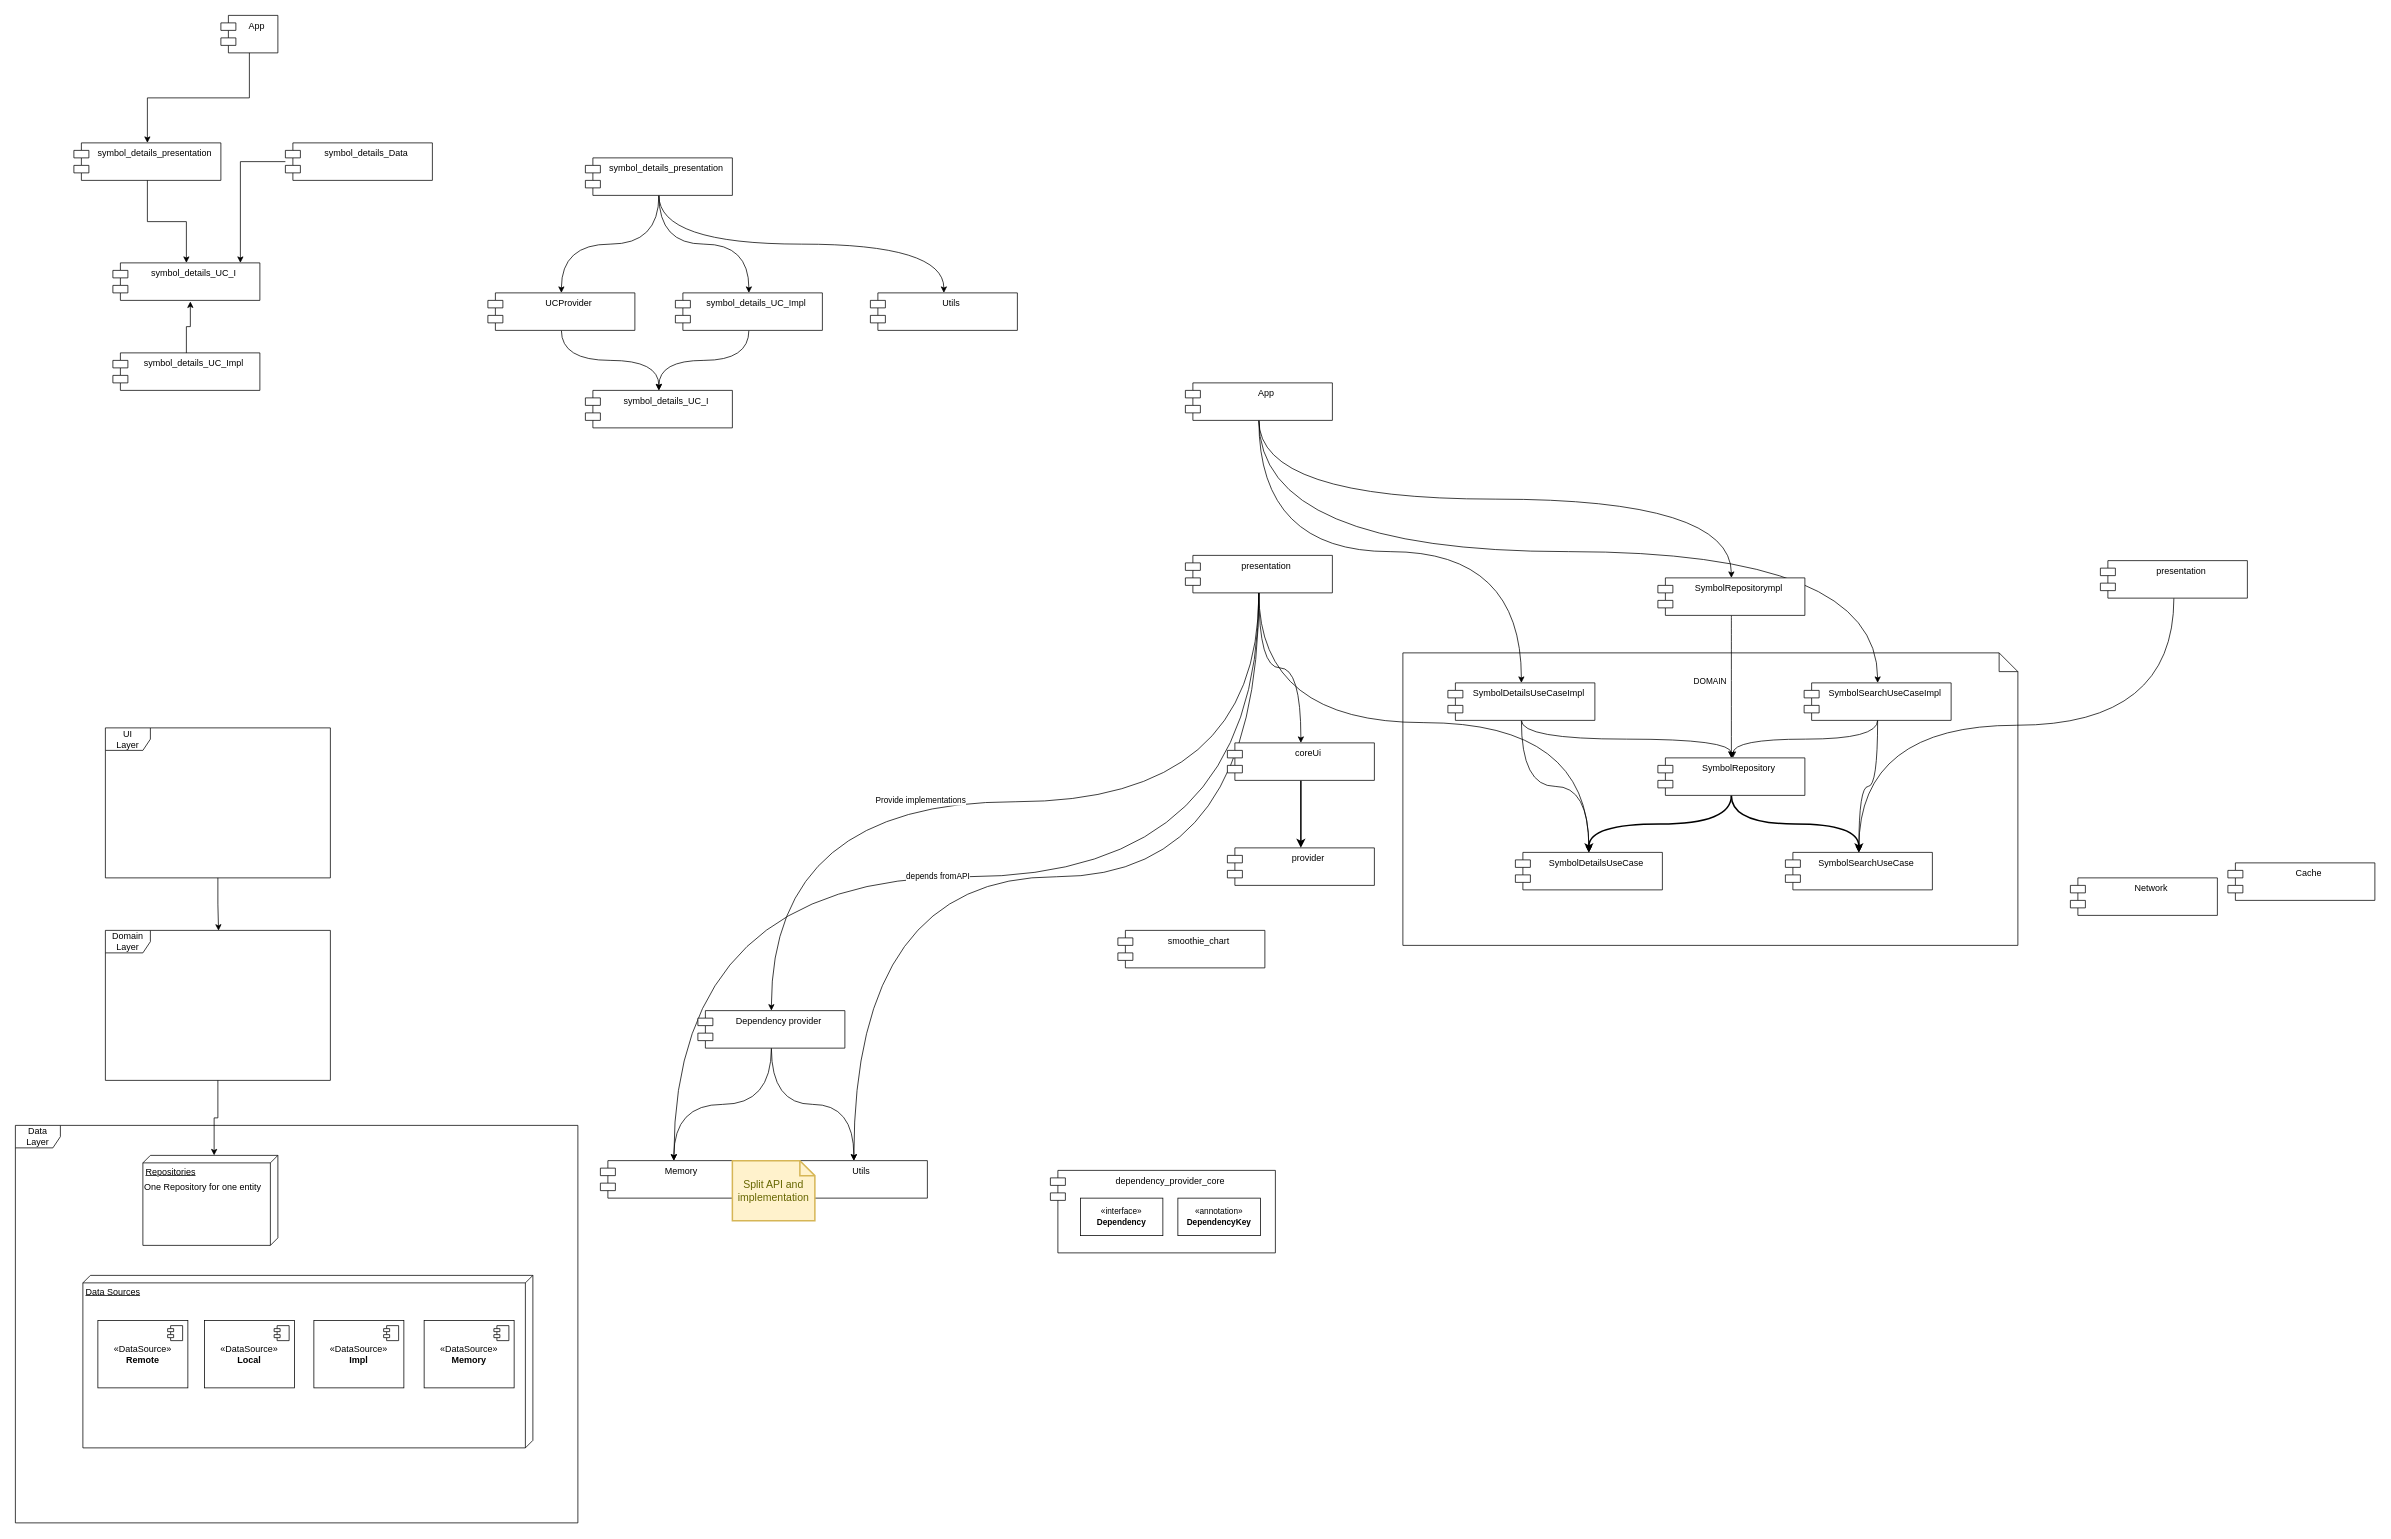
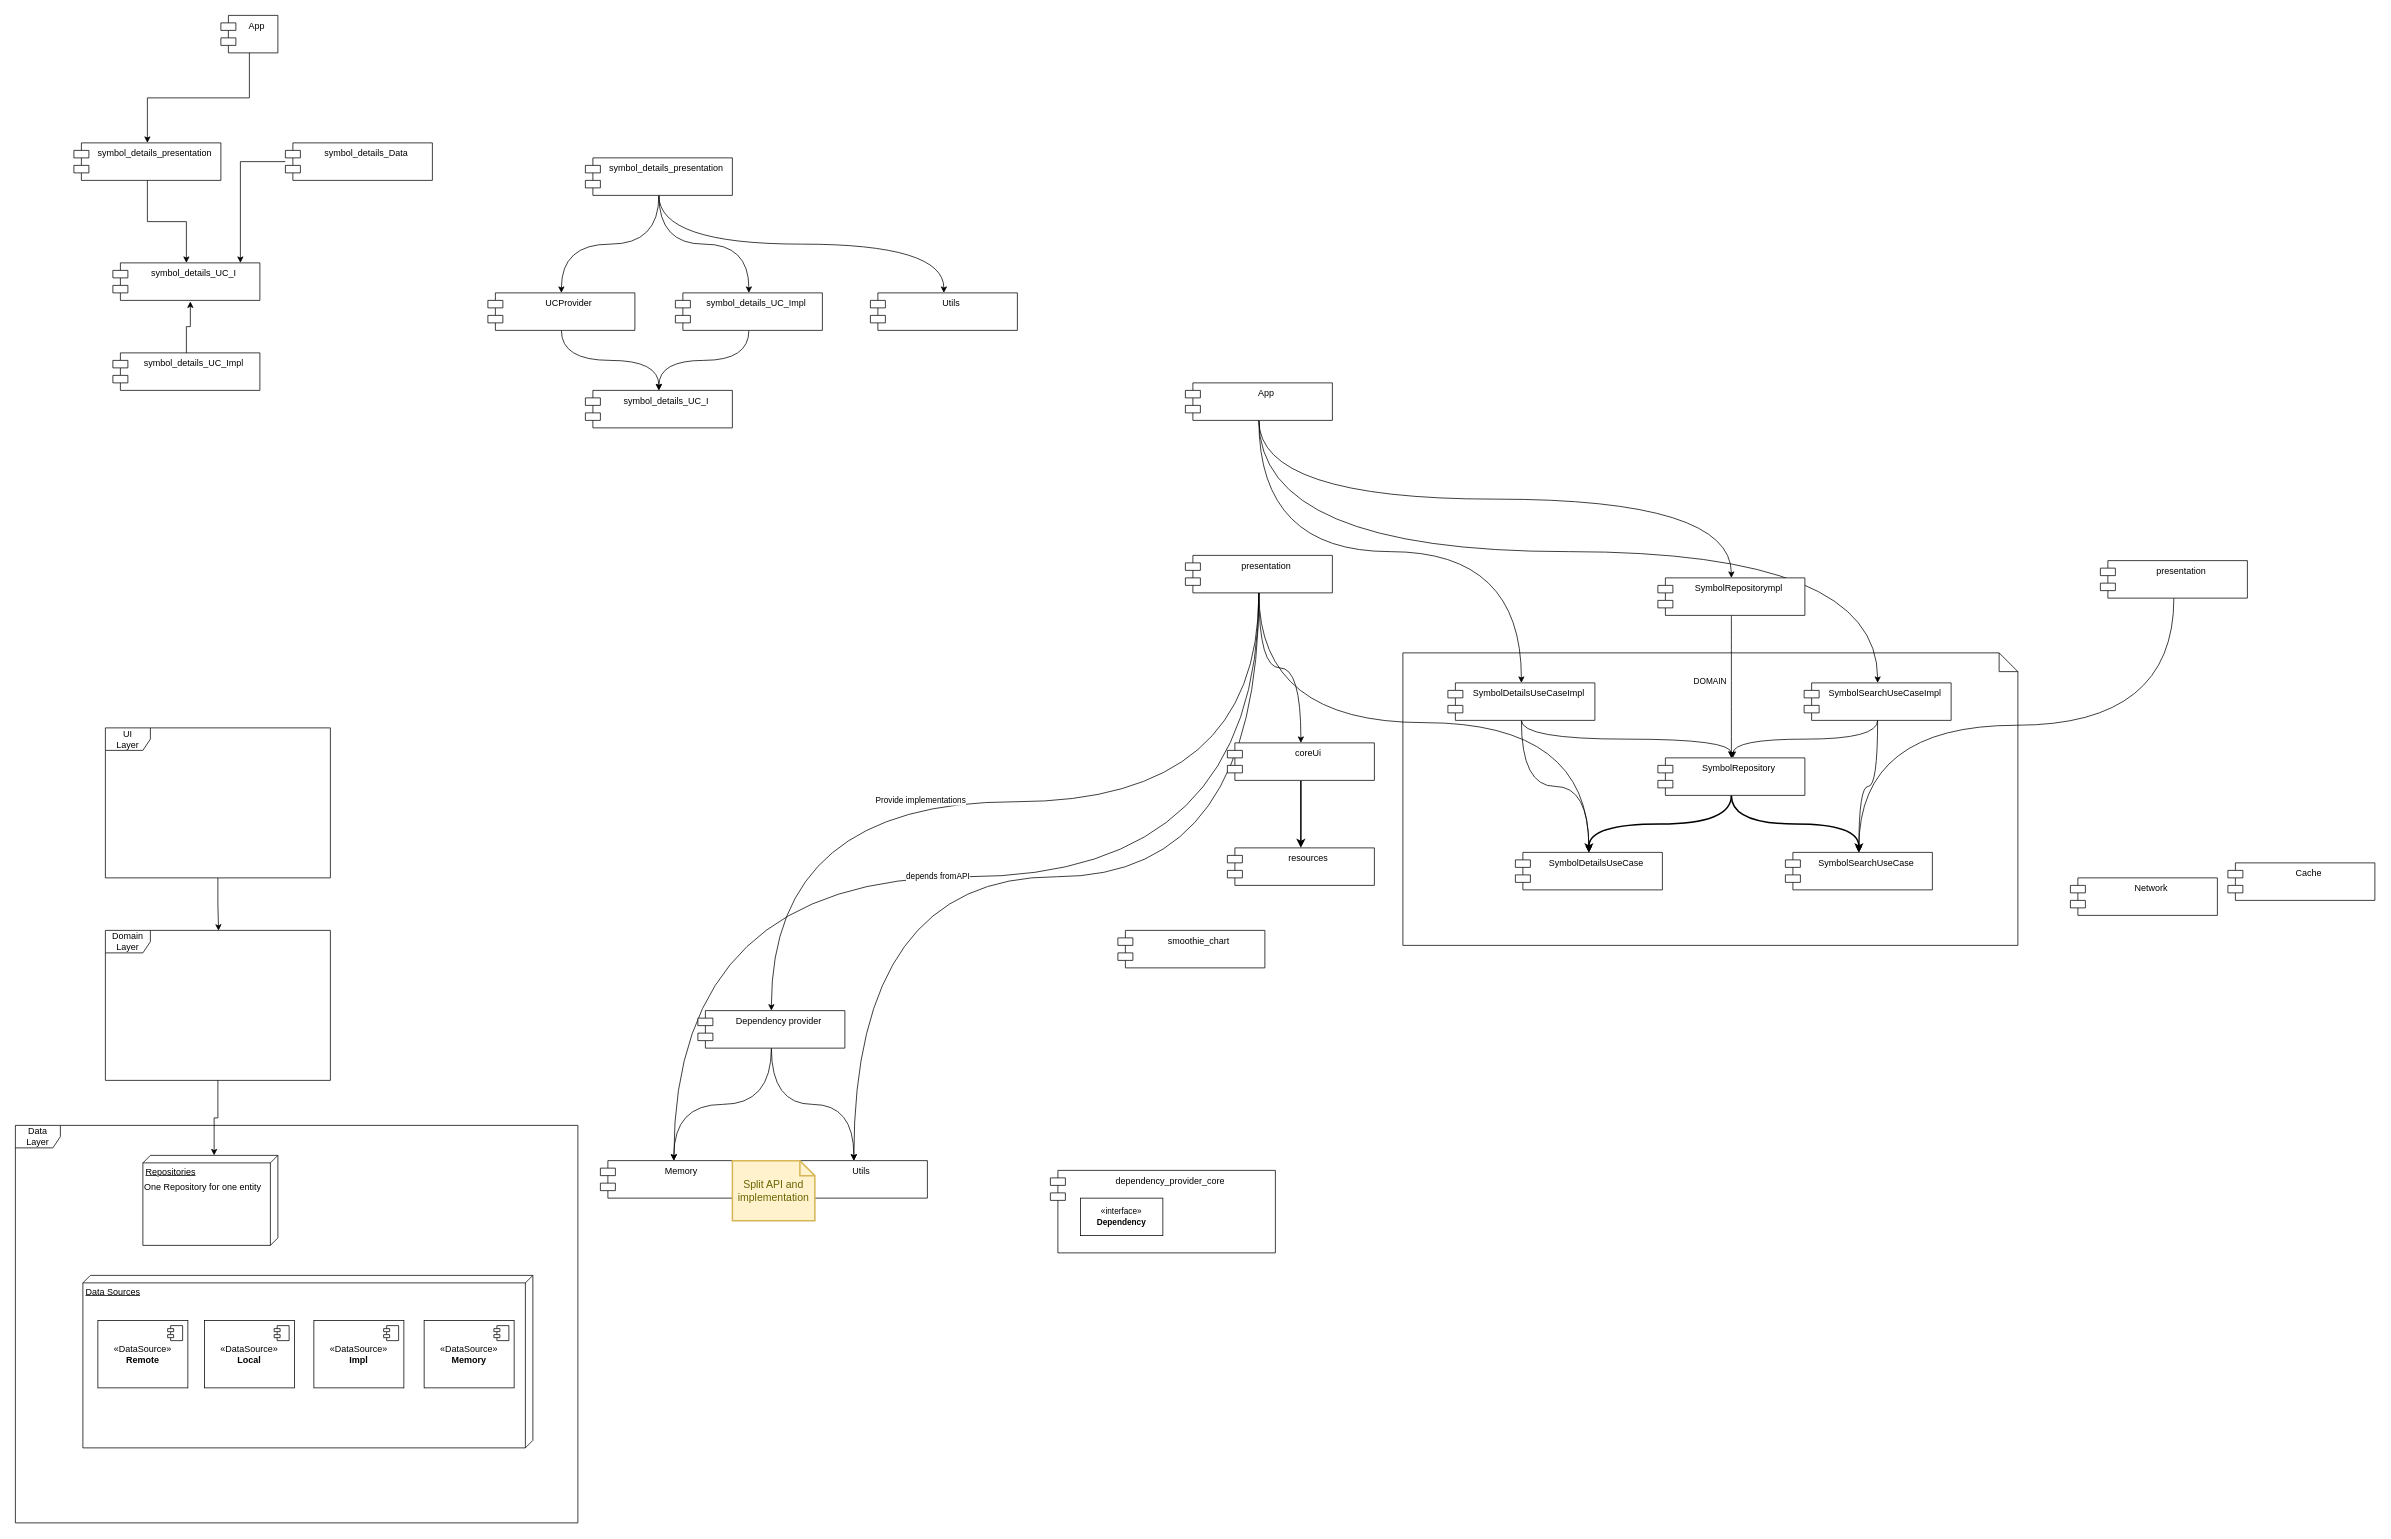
(1308, 858) -> (1308, 858)
(1219, 1217) -> none
